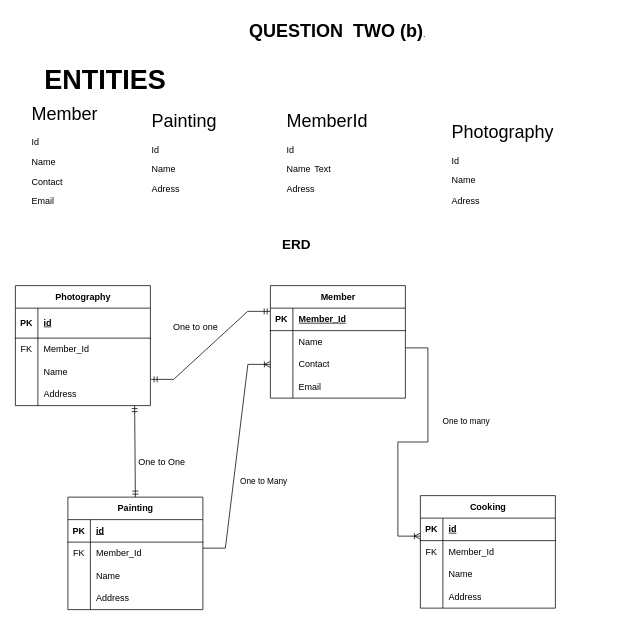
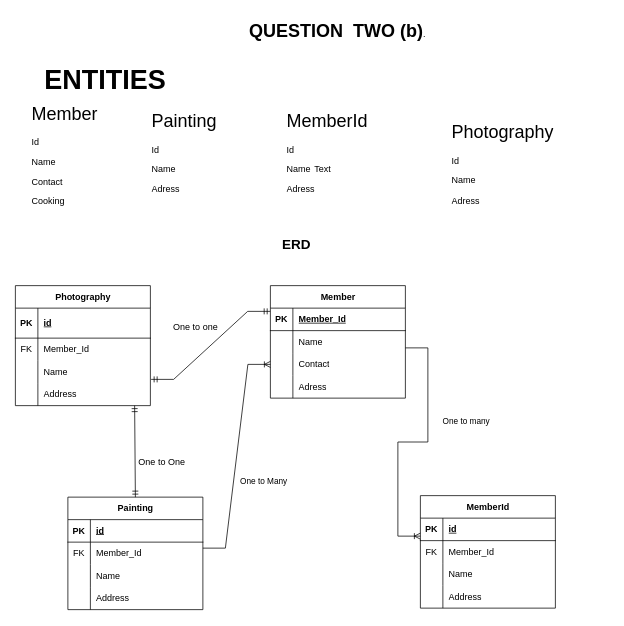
(50, 130) -> (50, 130)
(309, 387) -> (314, 387)
(488, 507) -> (488, 507)
